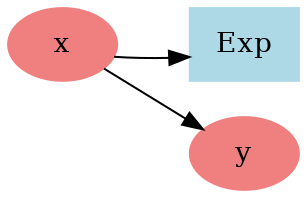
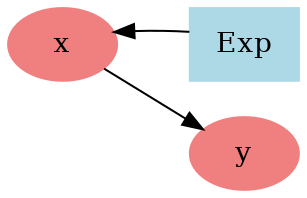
(142, 58) -> (162, 31)
